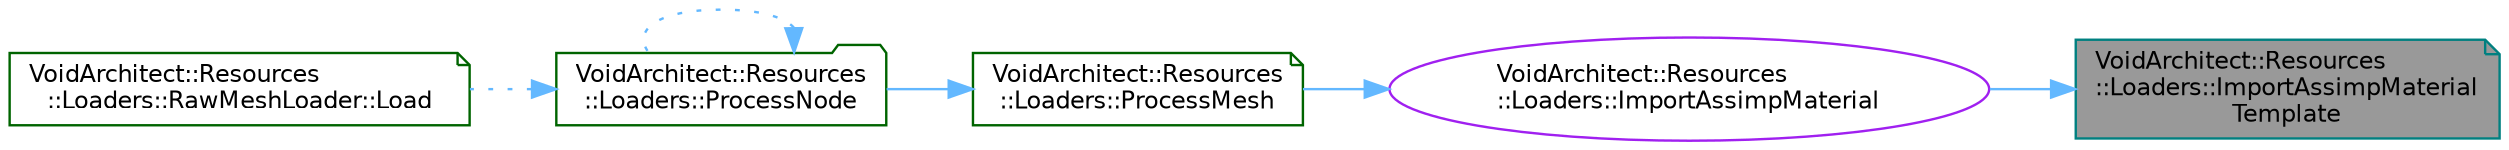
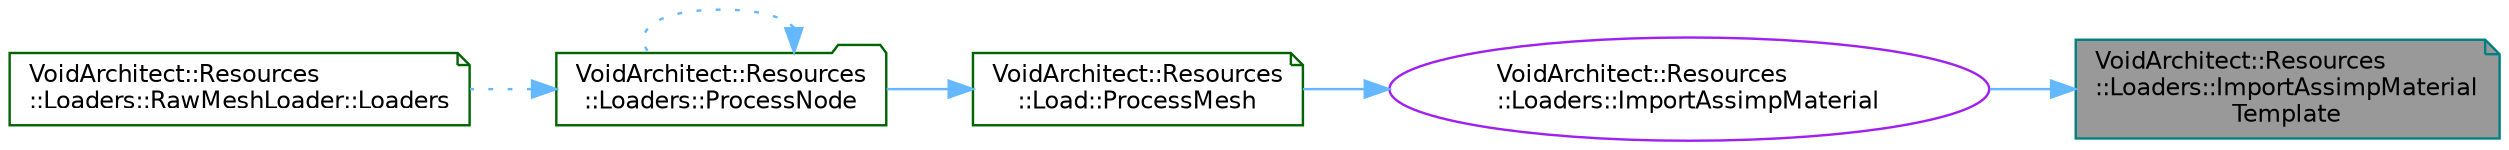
(240, 89) -> (240, 89)
(1138, 89) -> (1138, 89)
